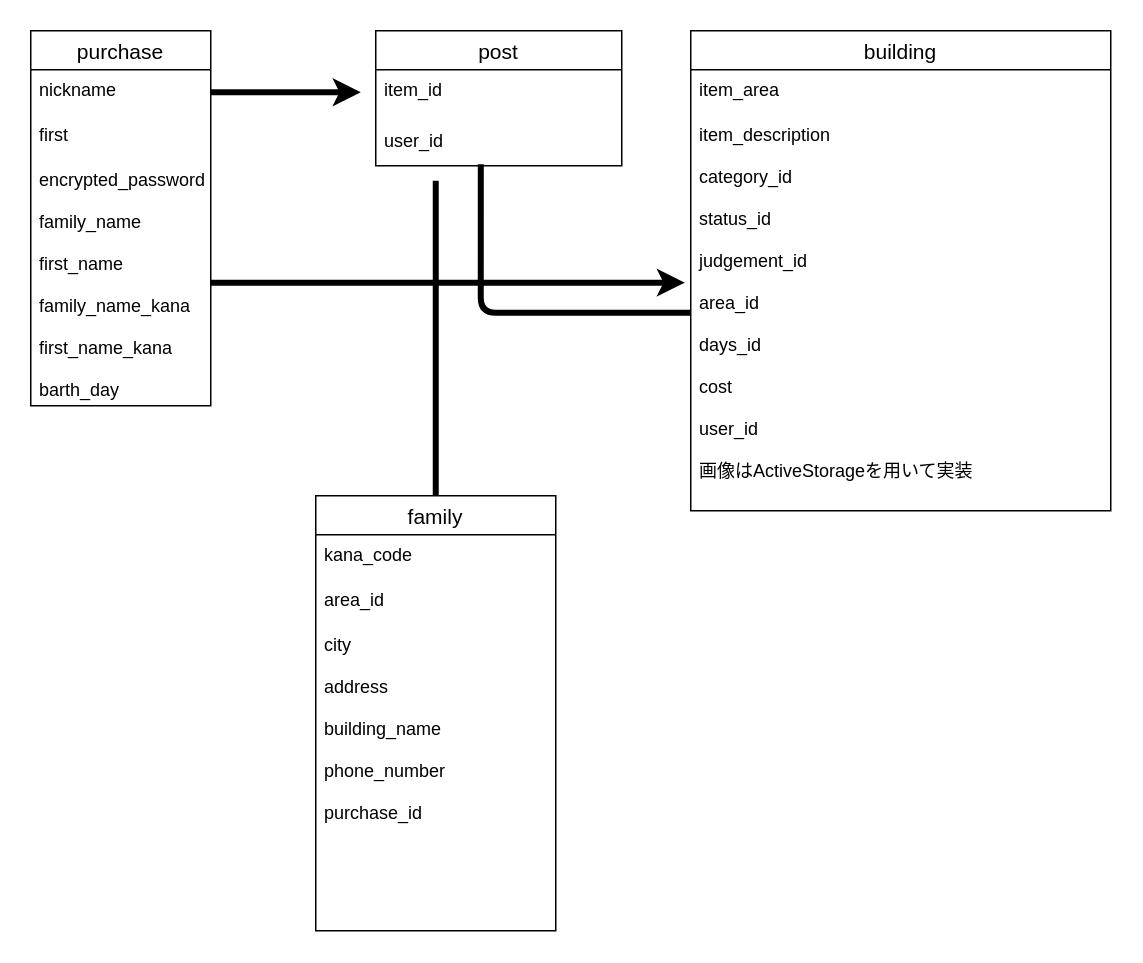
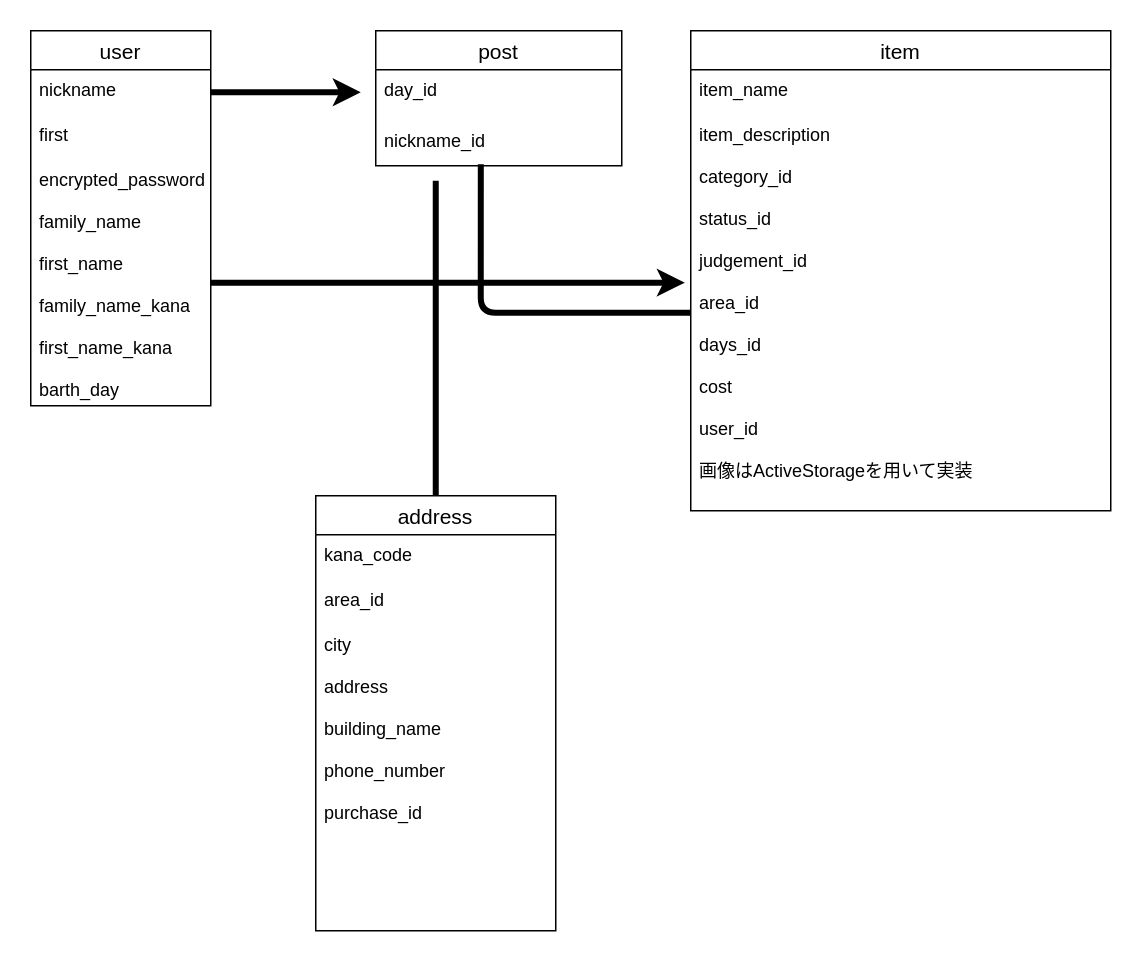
(120, 52) -> (120, 52)
(900, 52) -> (900, 52)
(415, 90) -> (412, 90)
(742, 90) -> (742, 90)
(417, 141) -> (435, 141)
(435, 517) -> (435, 517)
